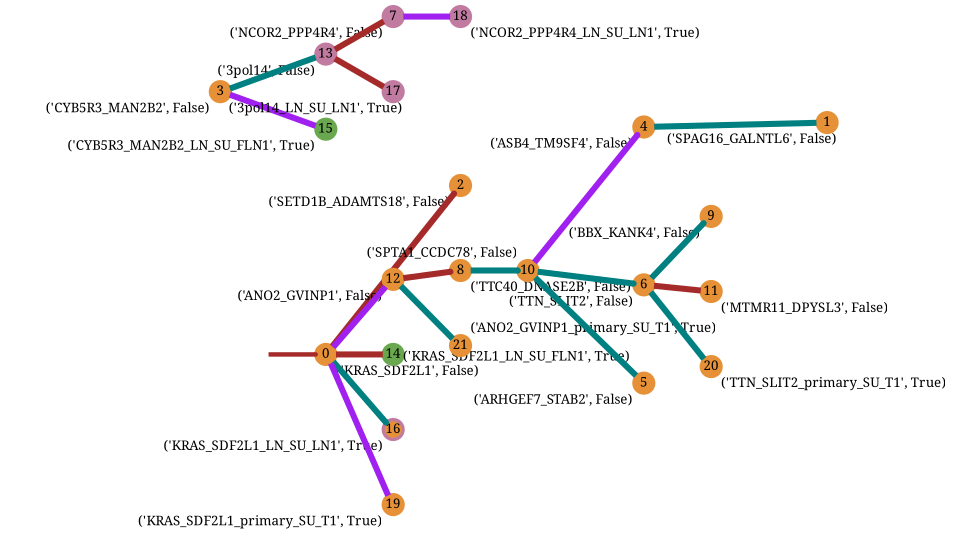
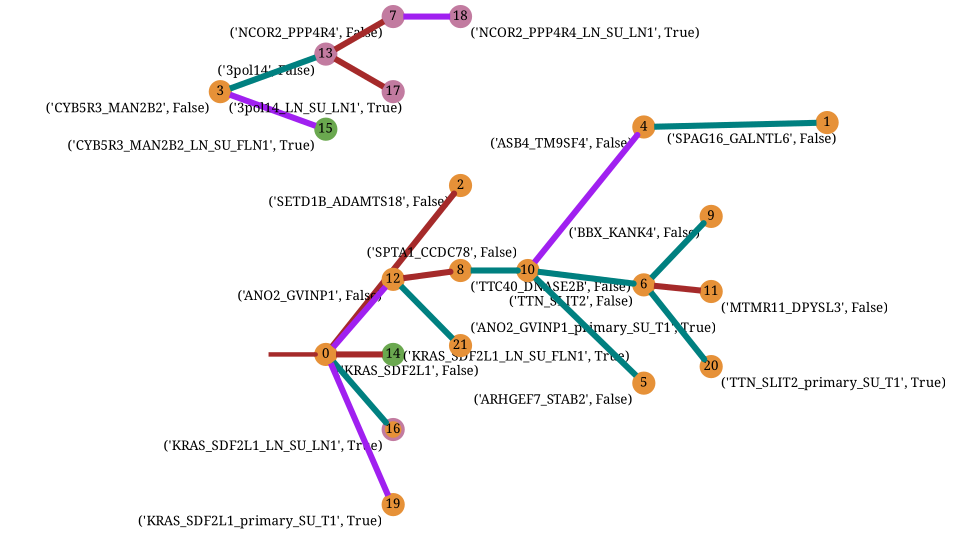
(677, 325) -> (677, 325)
